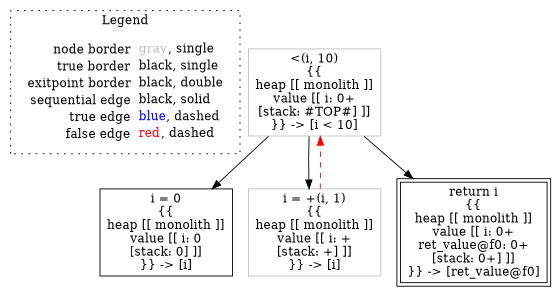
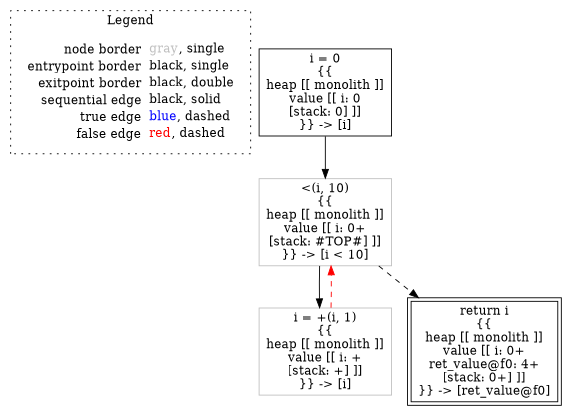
(96, 67) -> (87, 67)
(385, 154) -> (395, 279)
(244, 159) -> (325, 153)
(474, 245) -> (484, 364)
